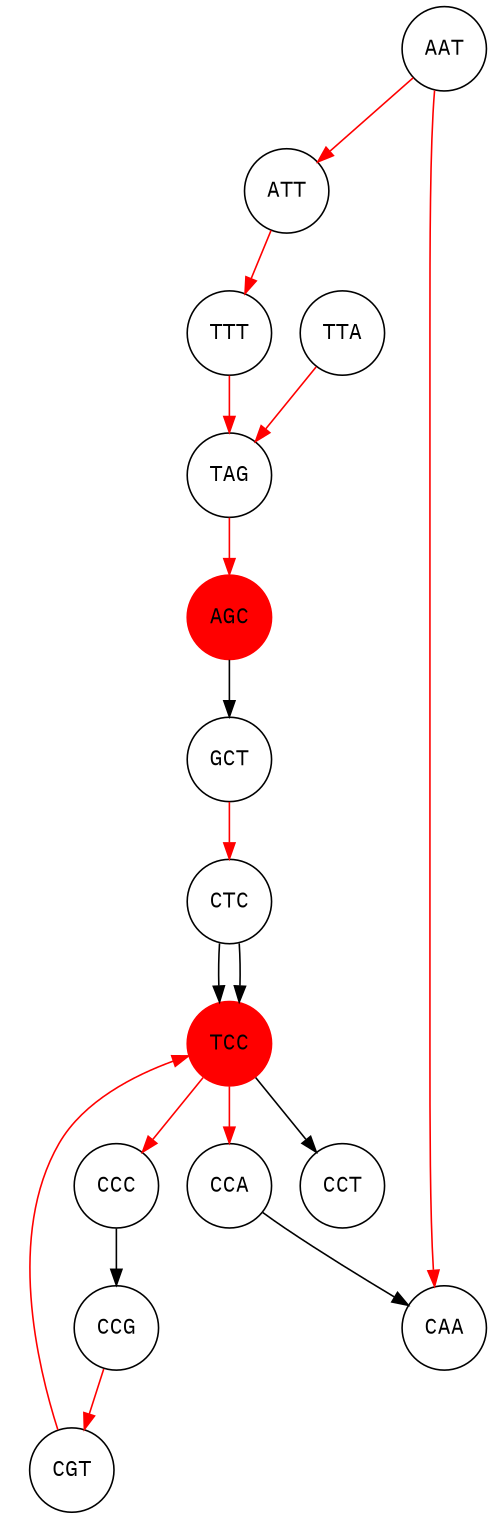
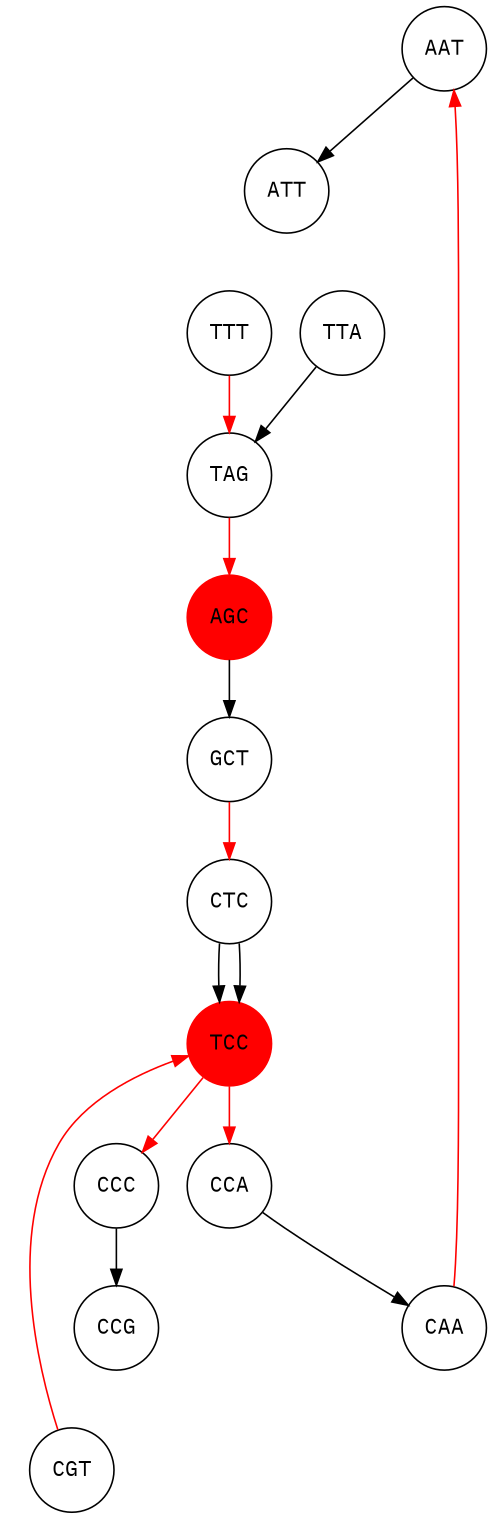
(372, 114) -> (372, 114)
(261, 255) -> none
(291, 398) -> (291, 398)
(430, 680) -> (459, 697)
(342, 1186) -> none
(96, 1392) -> none
